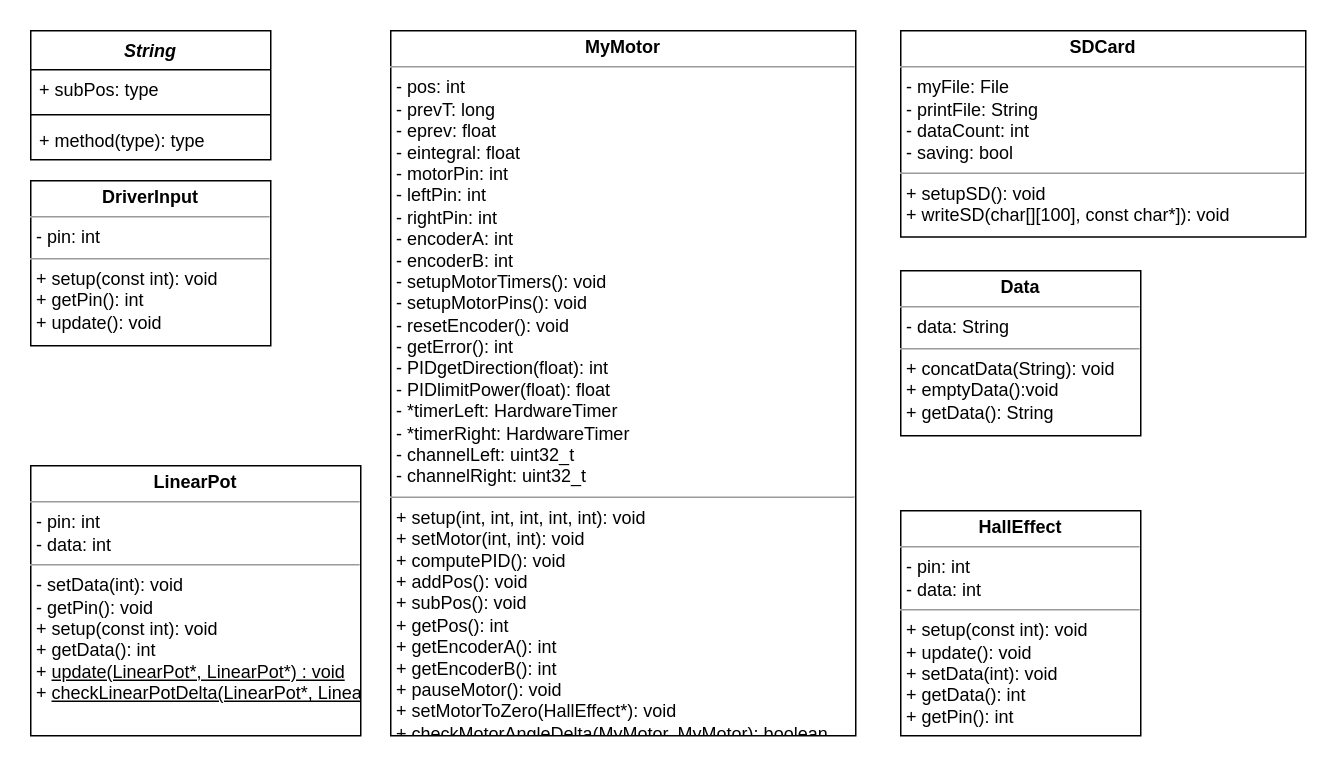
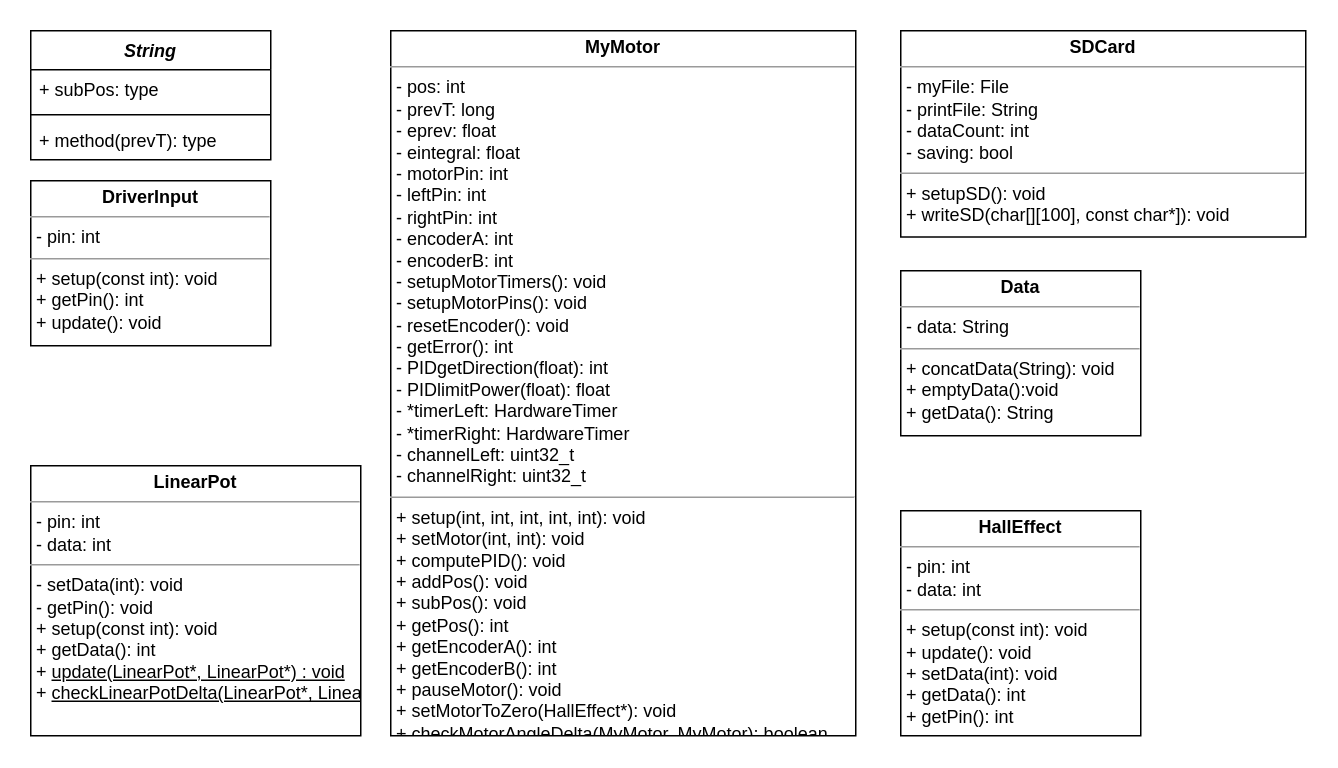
(133, 141) -> (138, 141)
